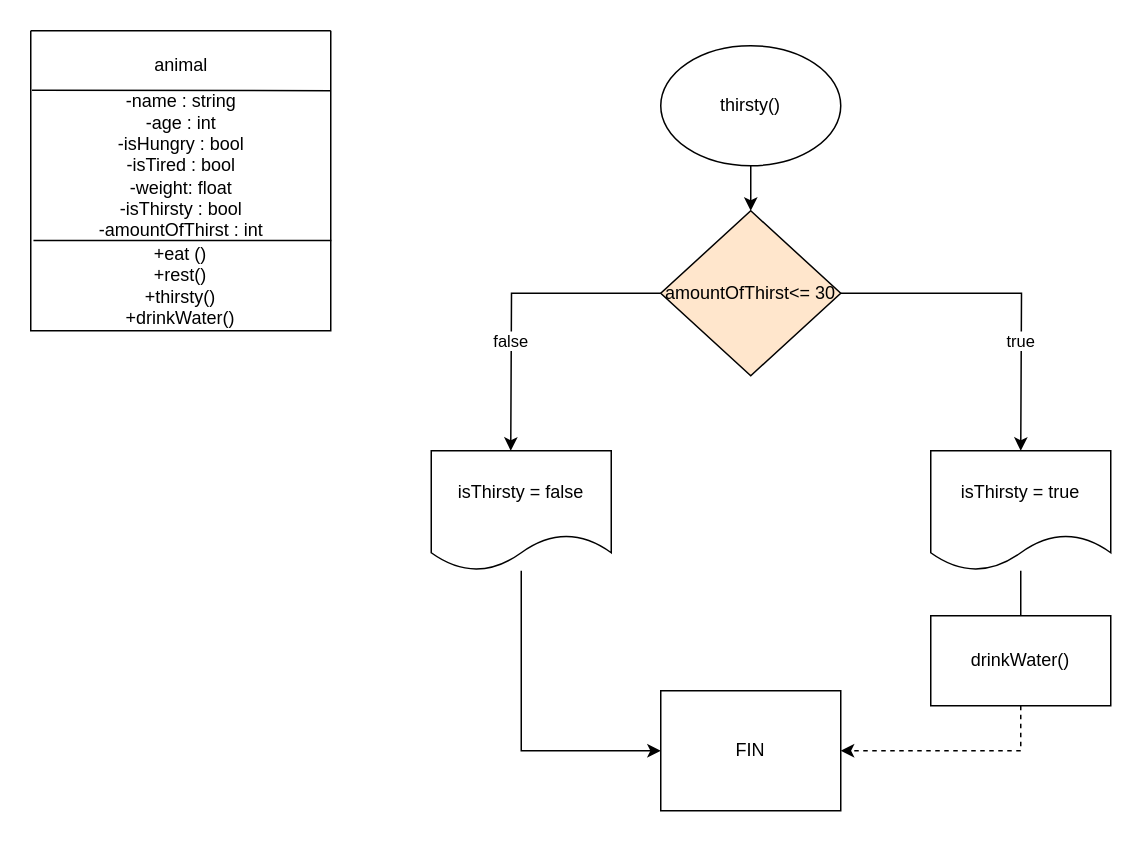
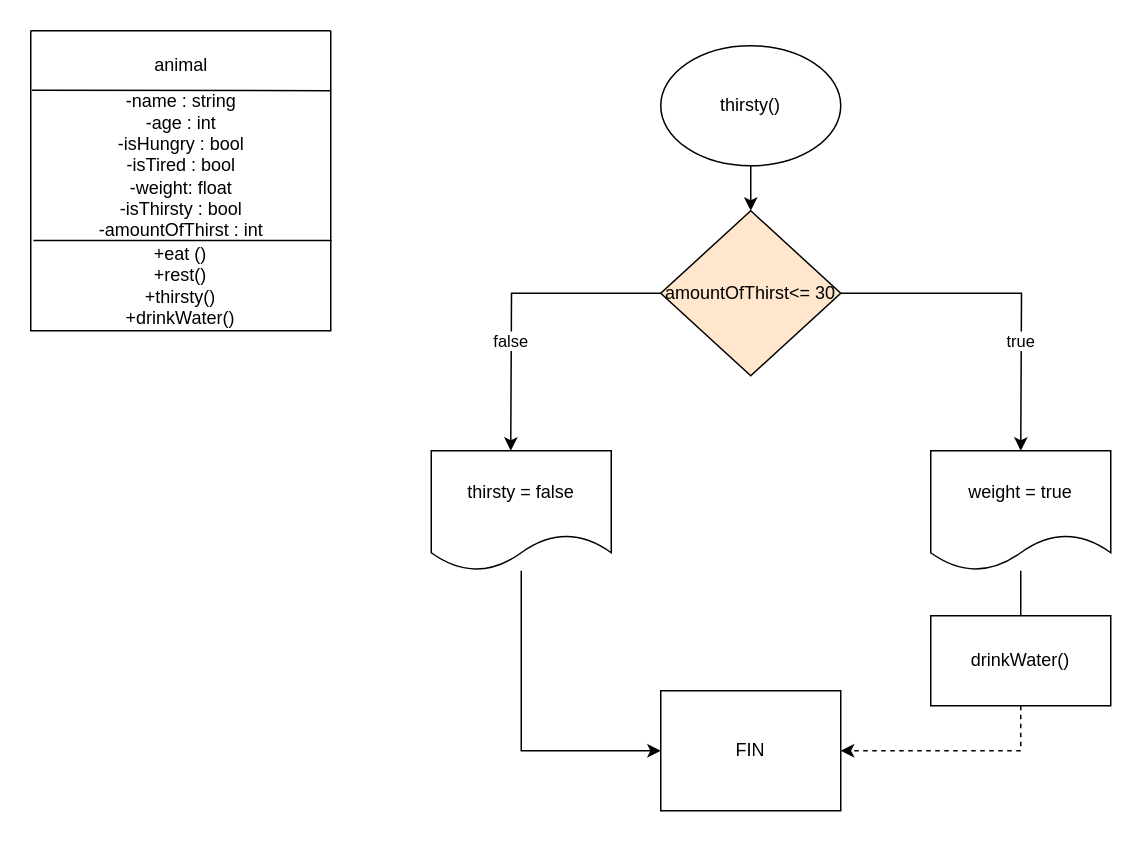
(521, 493) -> (521, 493)
(1021, 493) -> (1021, 493)
